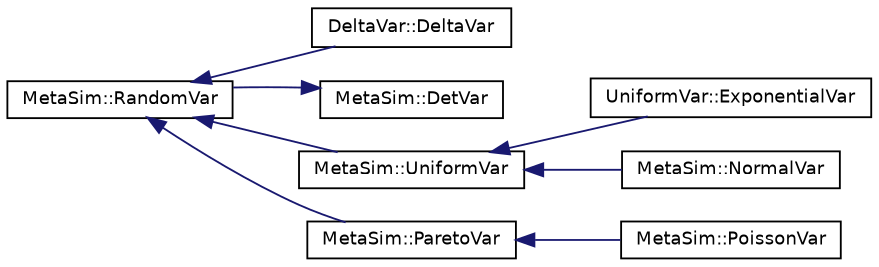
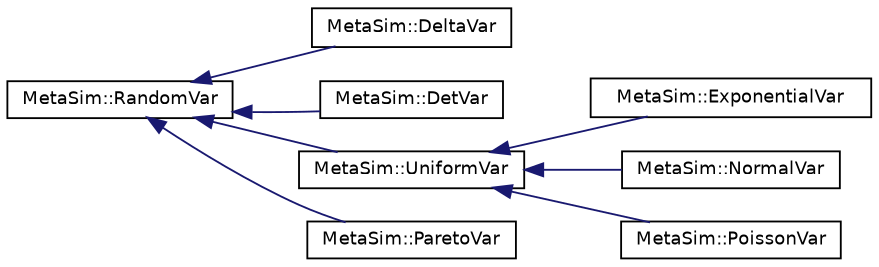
(412, 28) -> (412, 28)
(267, 87) -> (286, 112)
(731, 98) -> (731, 98)
(578, 240) -> (581, 207)
